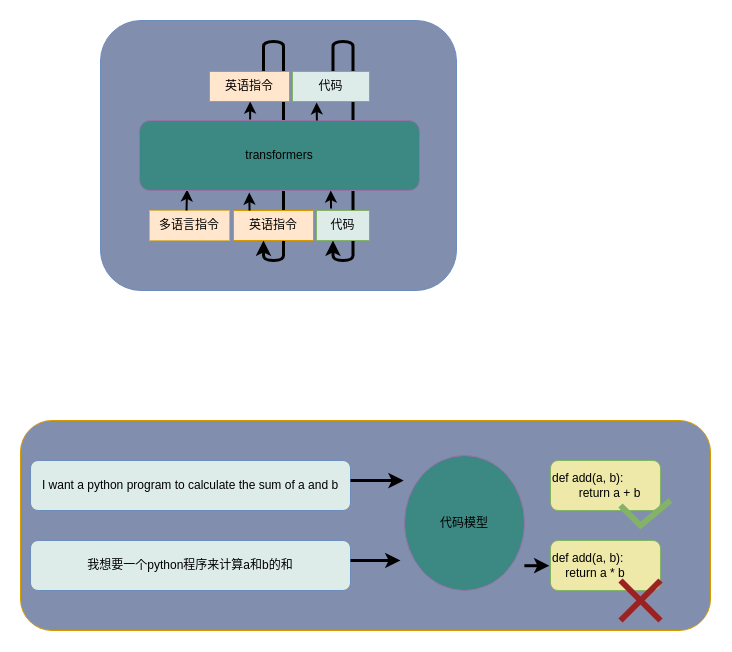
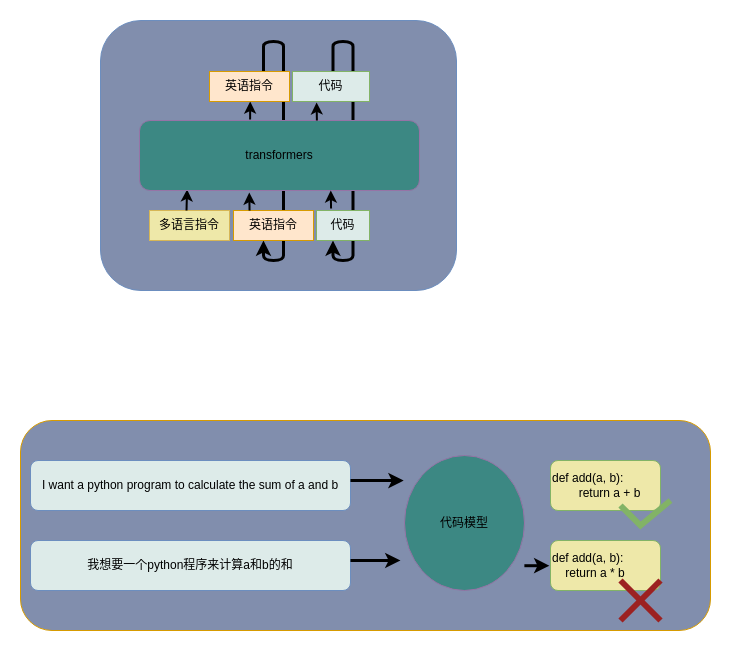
(190, 226) -> (190, 226)
